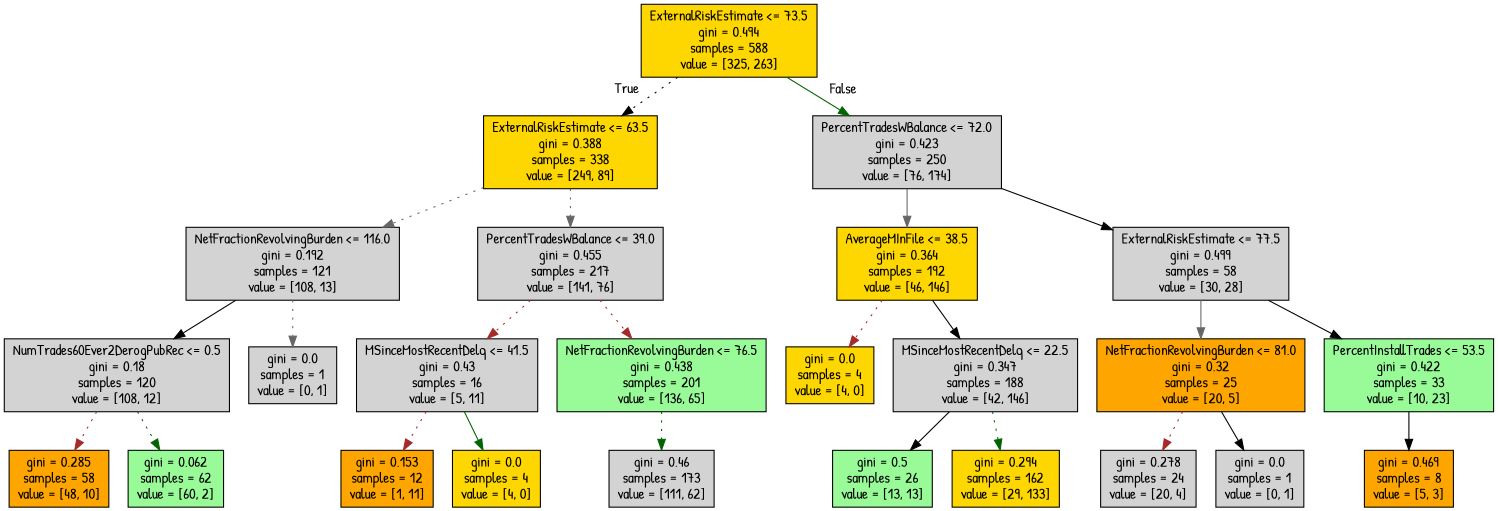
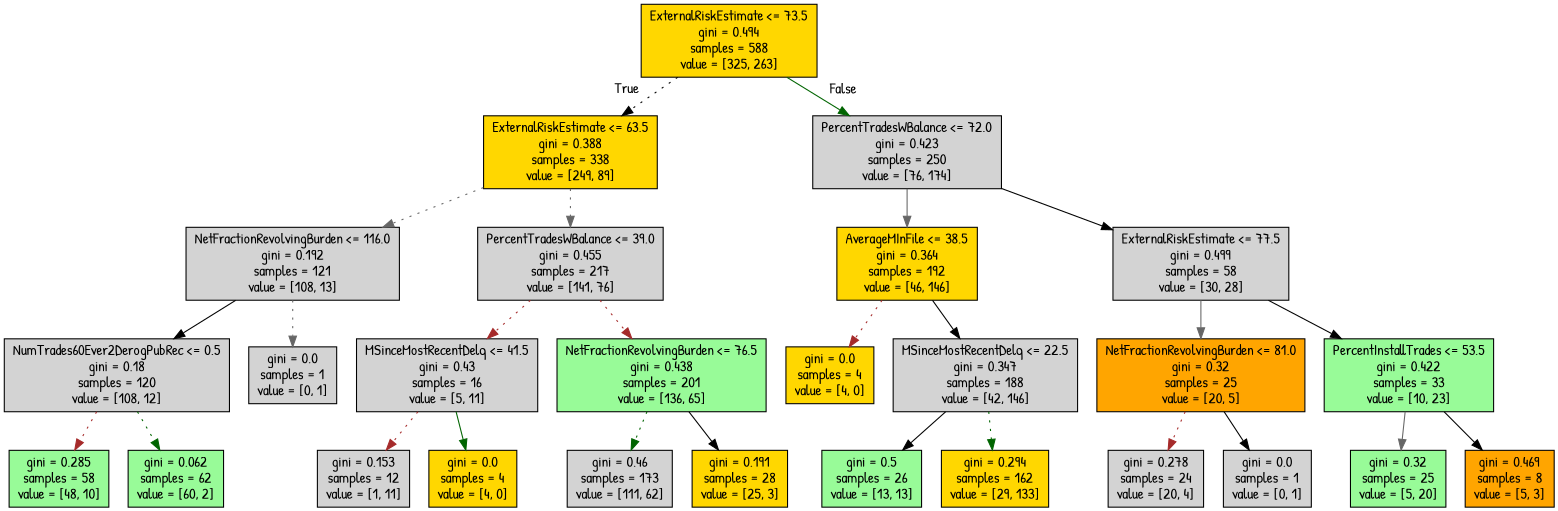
(59, 479) -> (59, 479)
(387, 479) -> (363, 479)
none -> (740, 479)
none -> (1398, 479)
